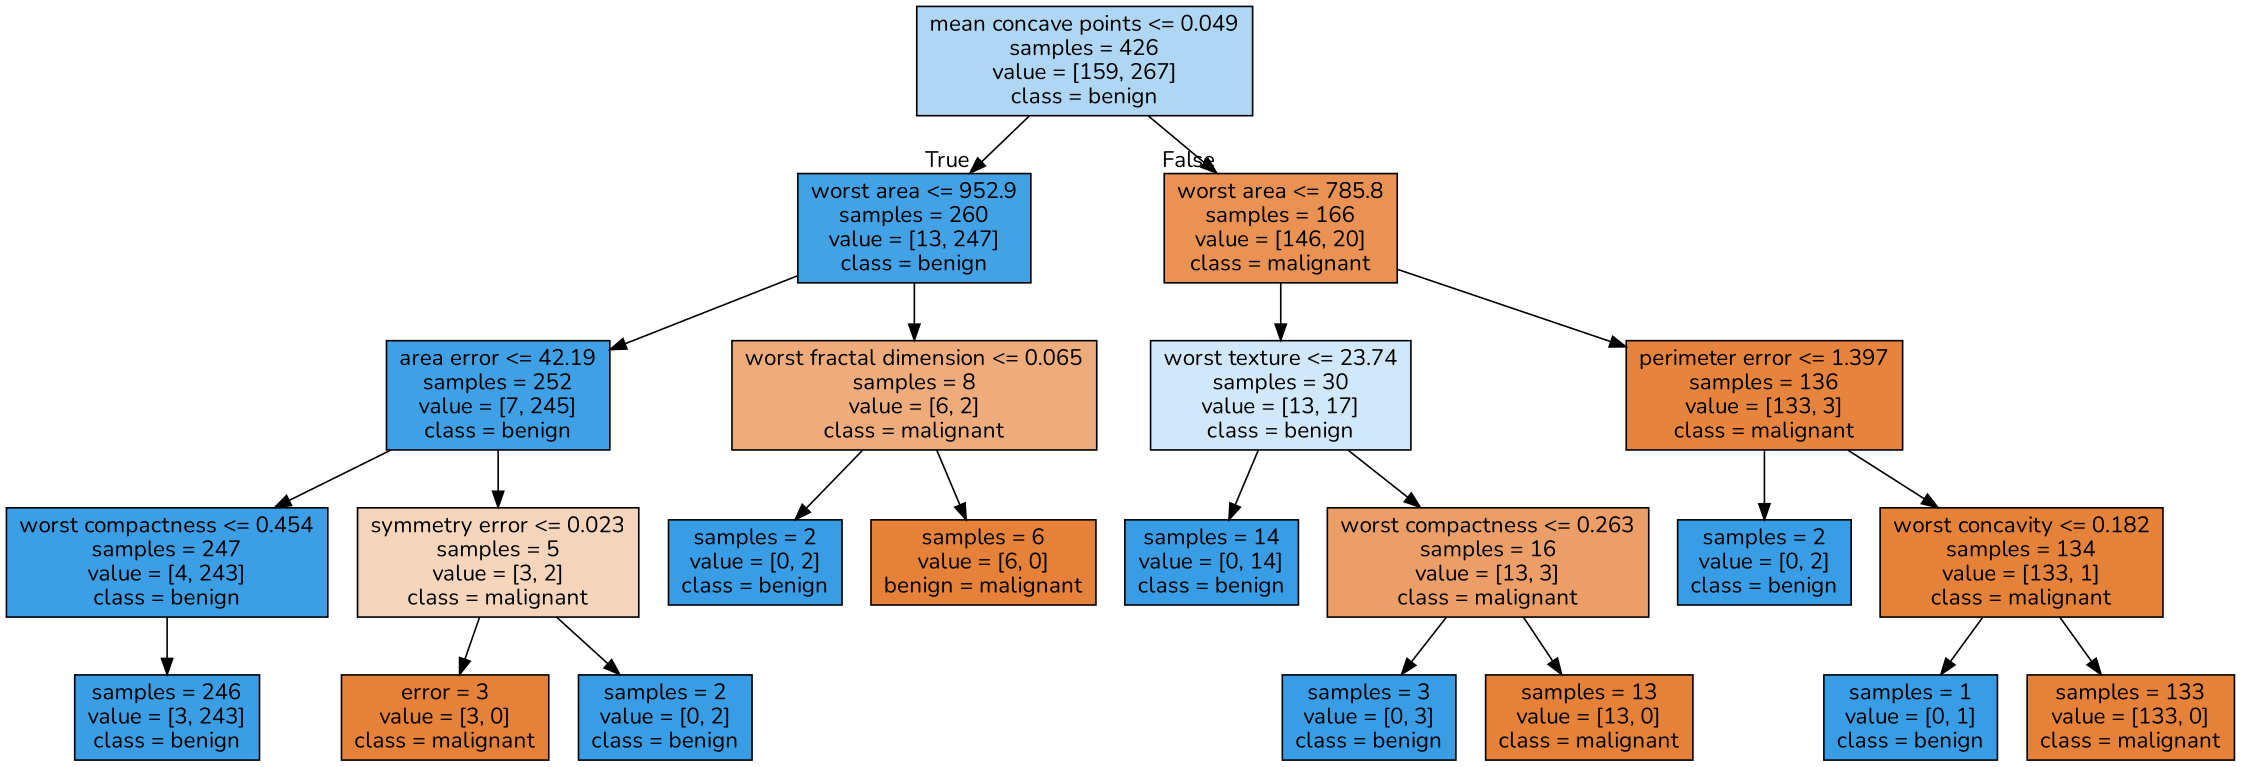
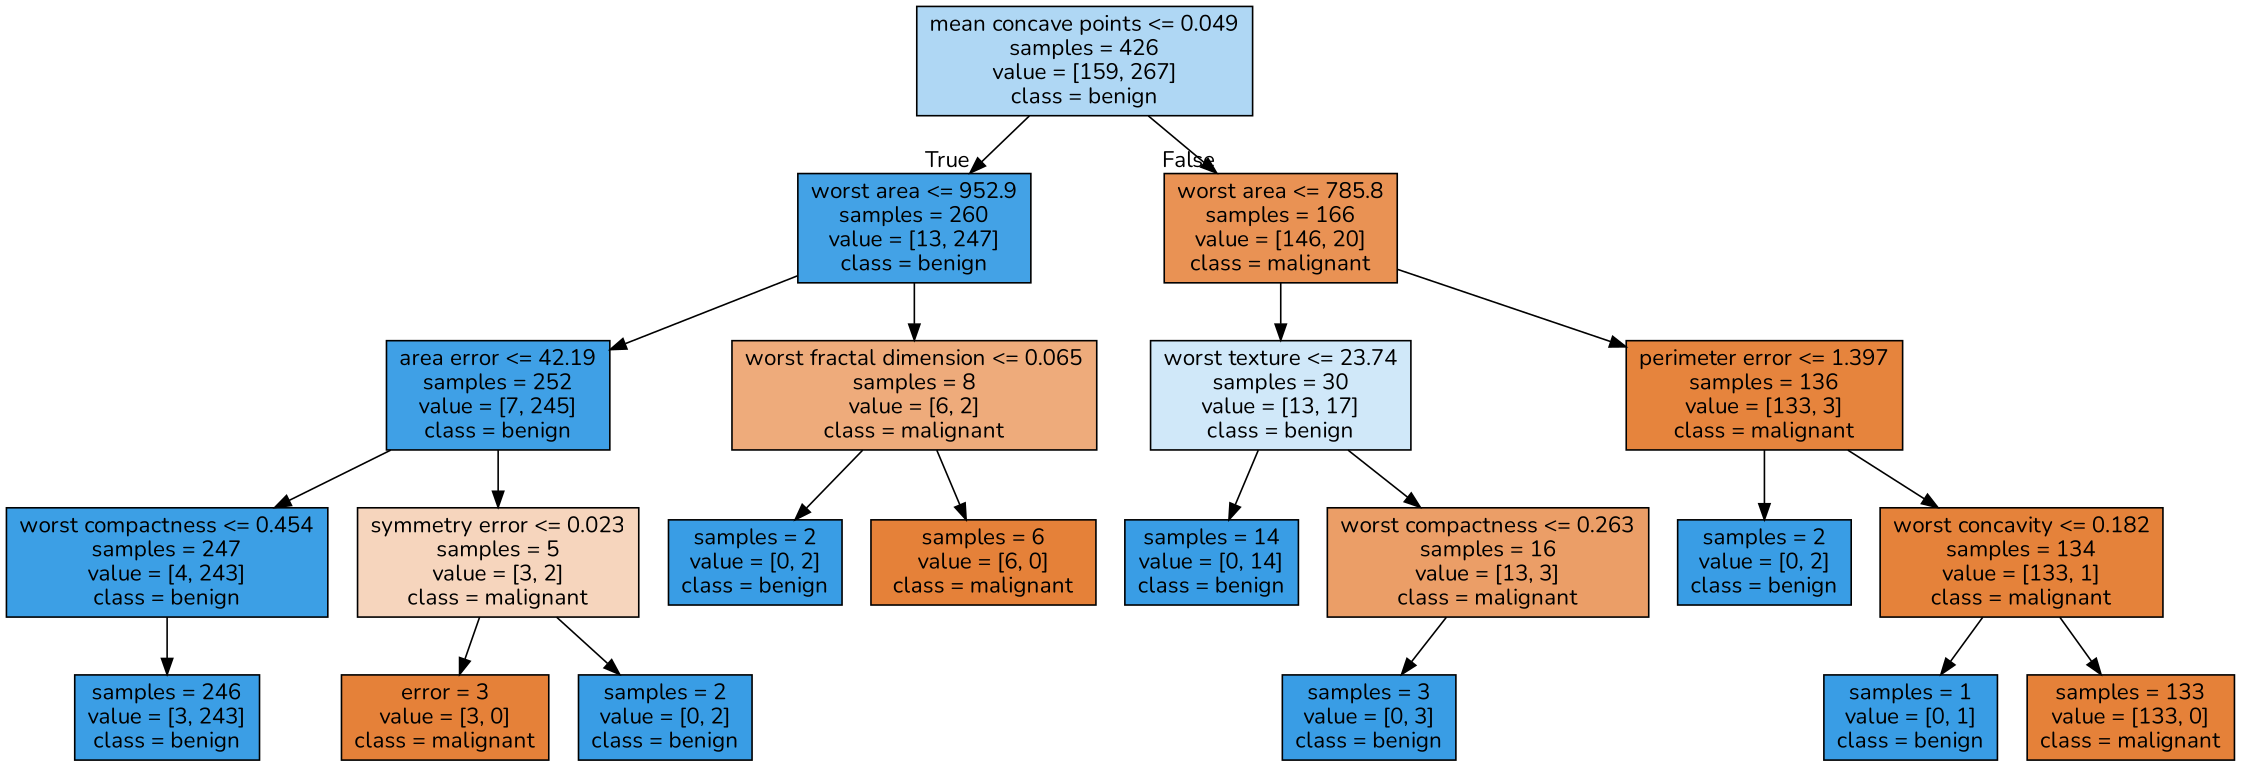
(983, 562) -> (983, 562)
(1589, 718) -> none
